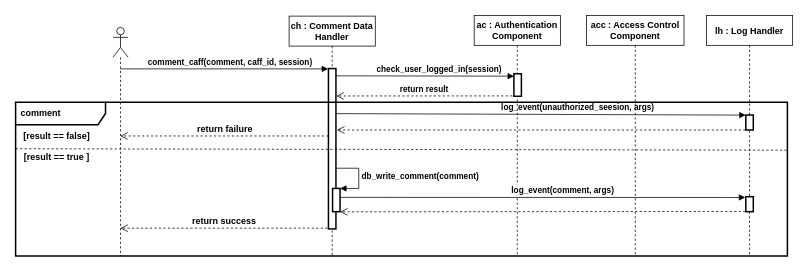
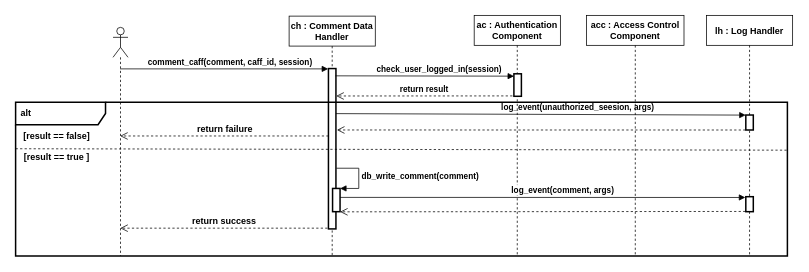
(38, 114) -> (27, 114)
